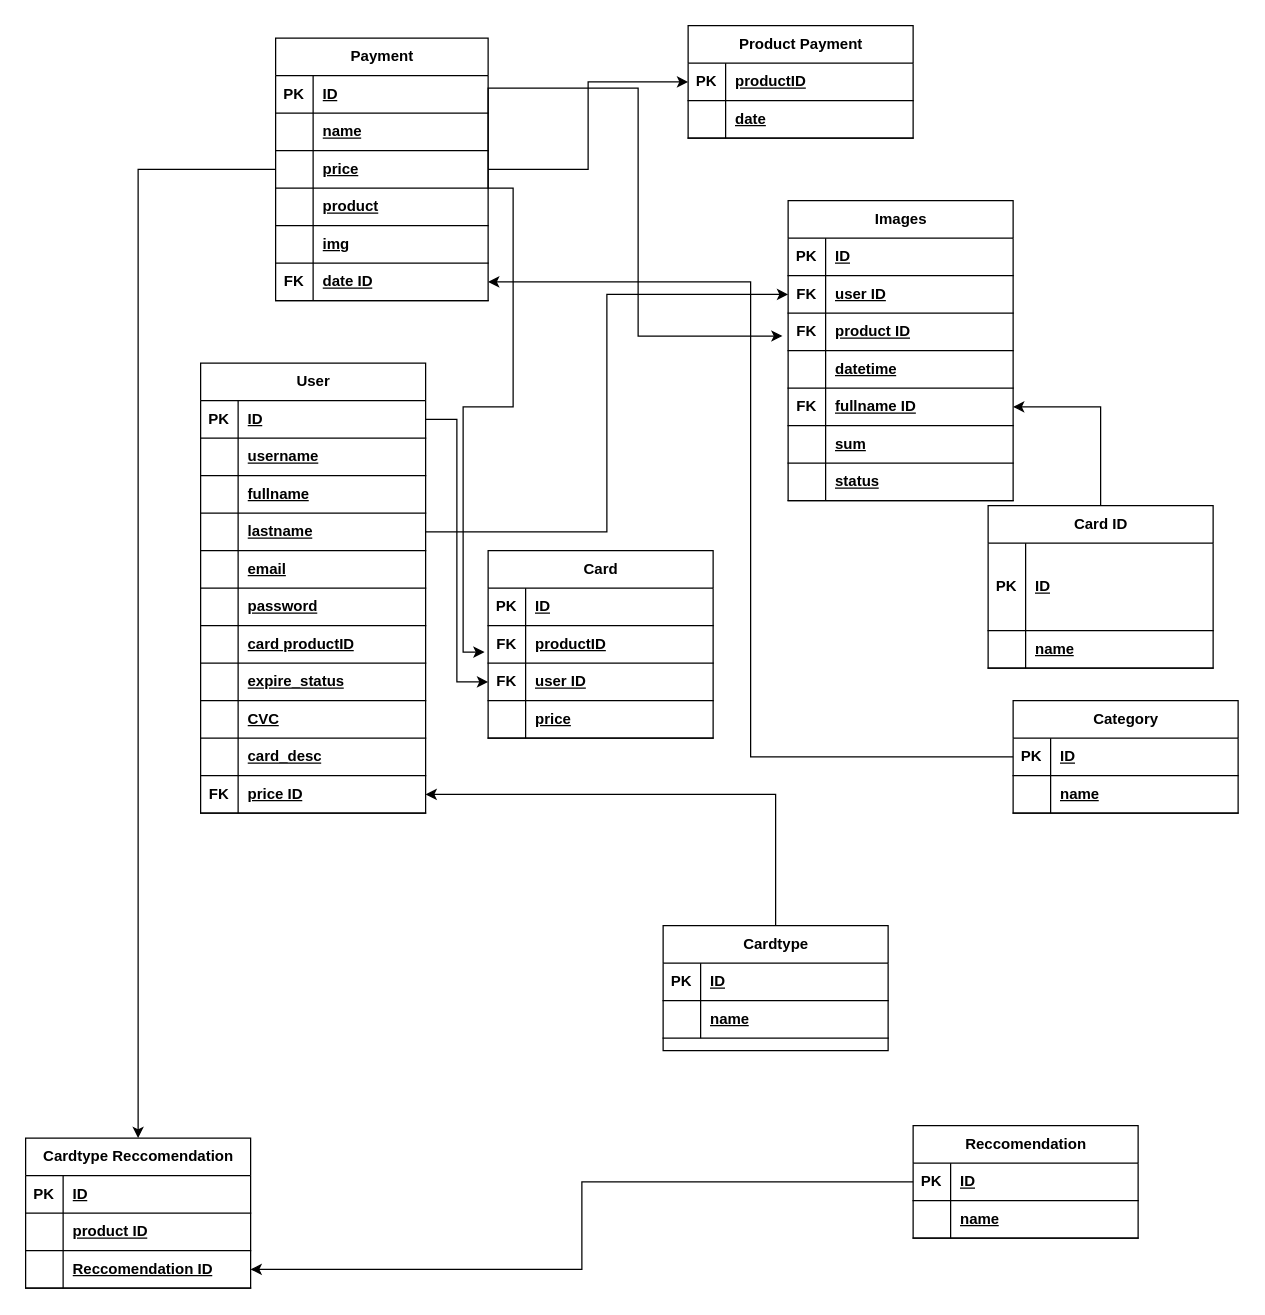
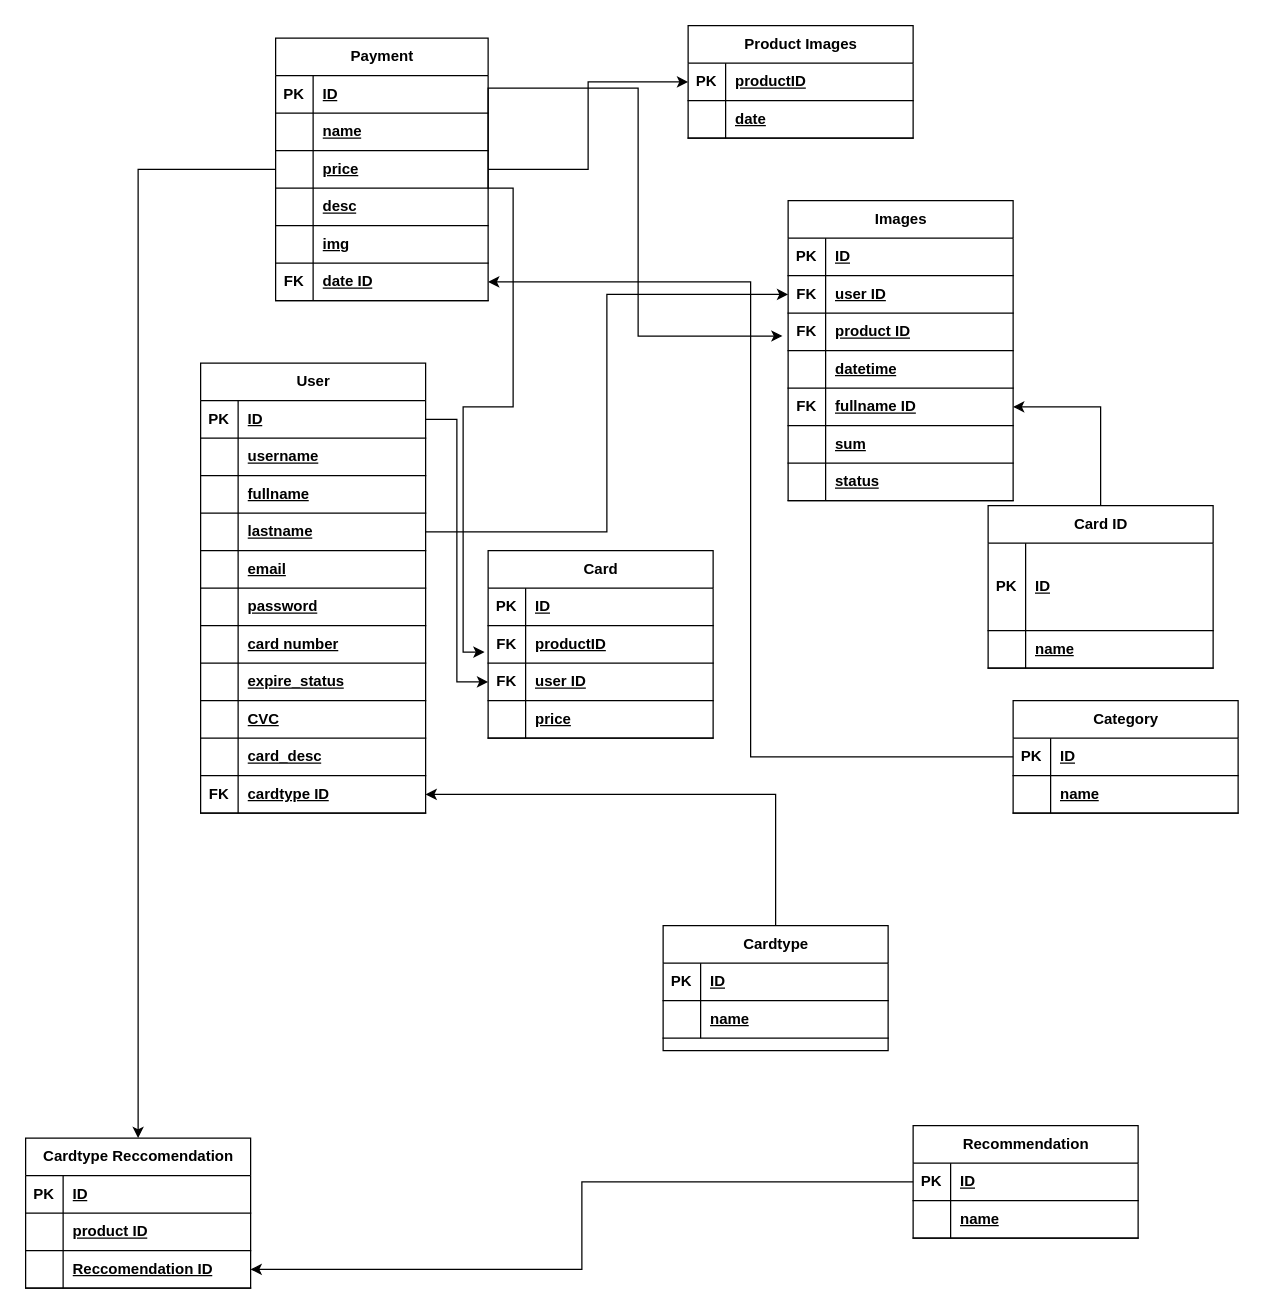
(801, 44) -> (801, 44)
(353, 207) -> (340, 207)
(305, 644) -> (292, 644)
(278, 794) -> (292, 794)
(1026, 1144) -> (1026, 1144)
